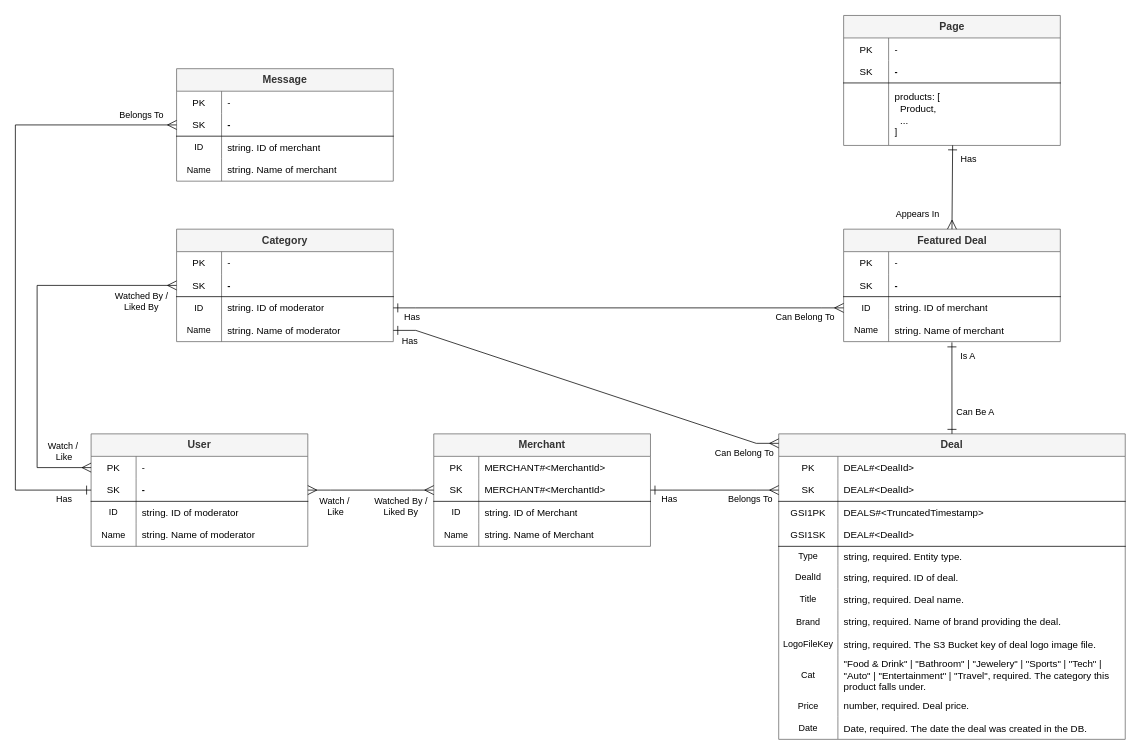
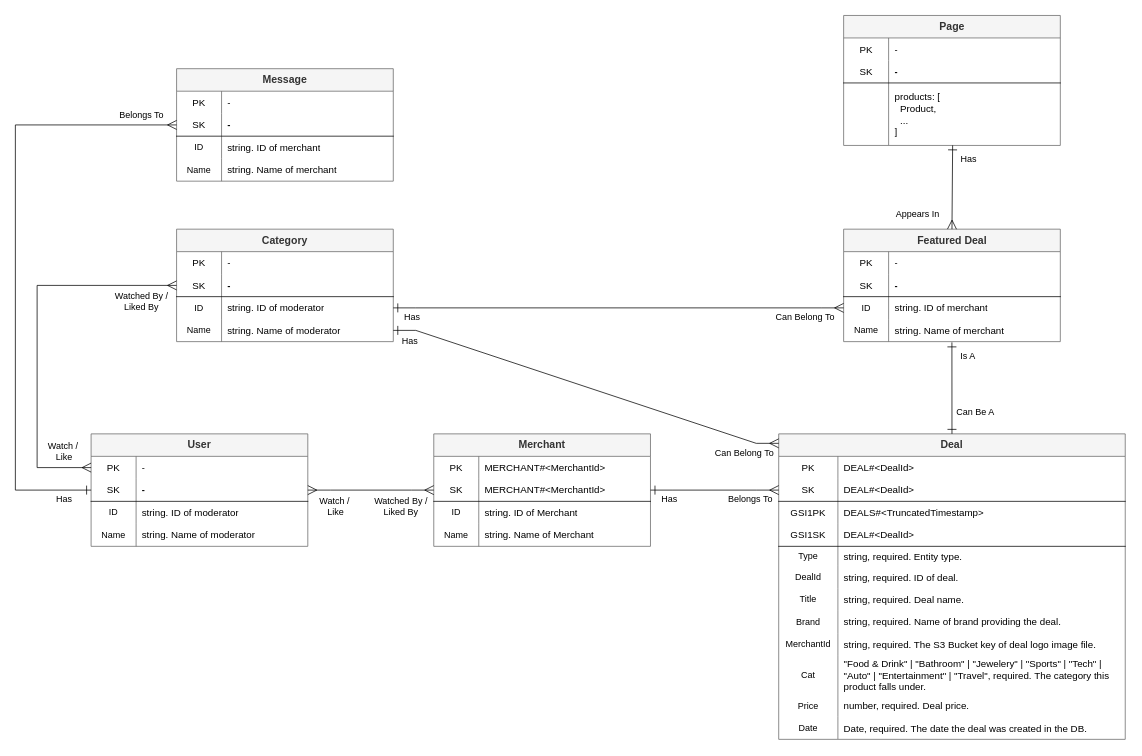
(809, 645) -> (809, 645)
